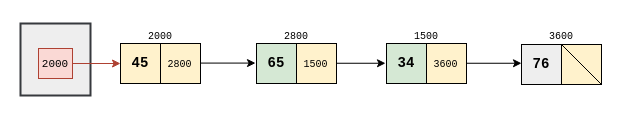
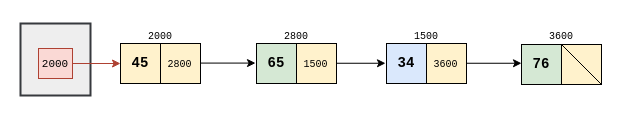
(407, 64) -> (407, 64)
(542, 65) -> (542, 65)
